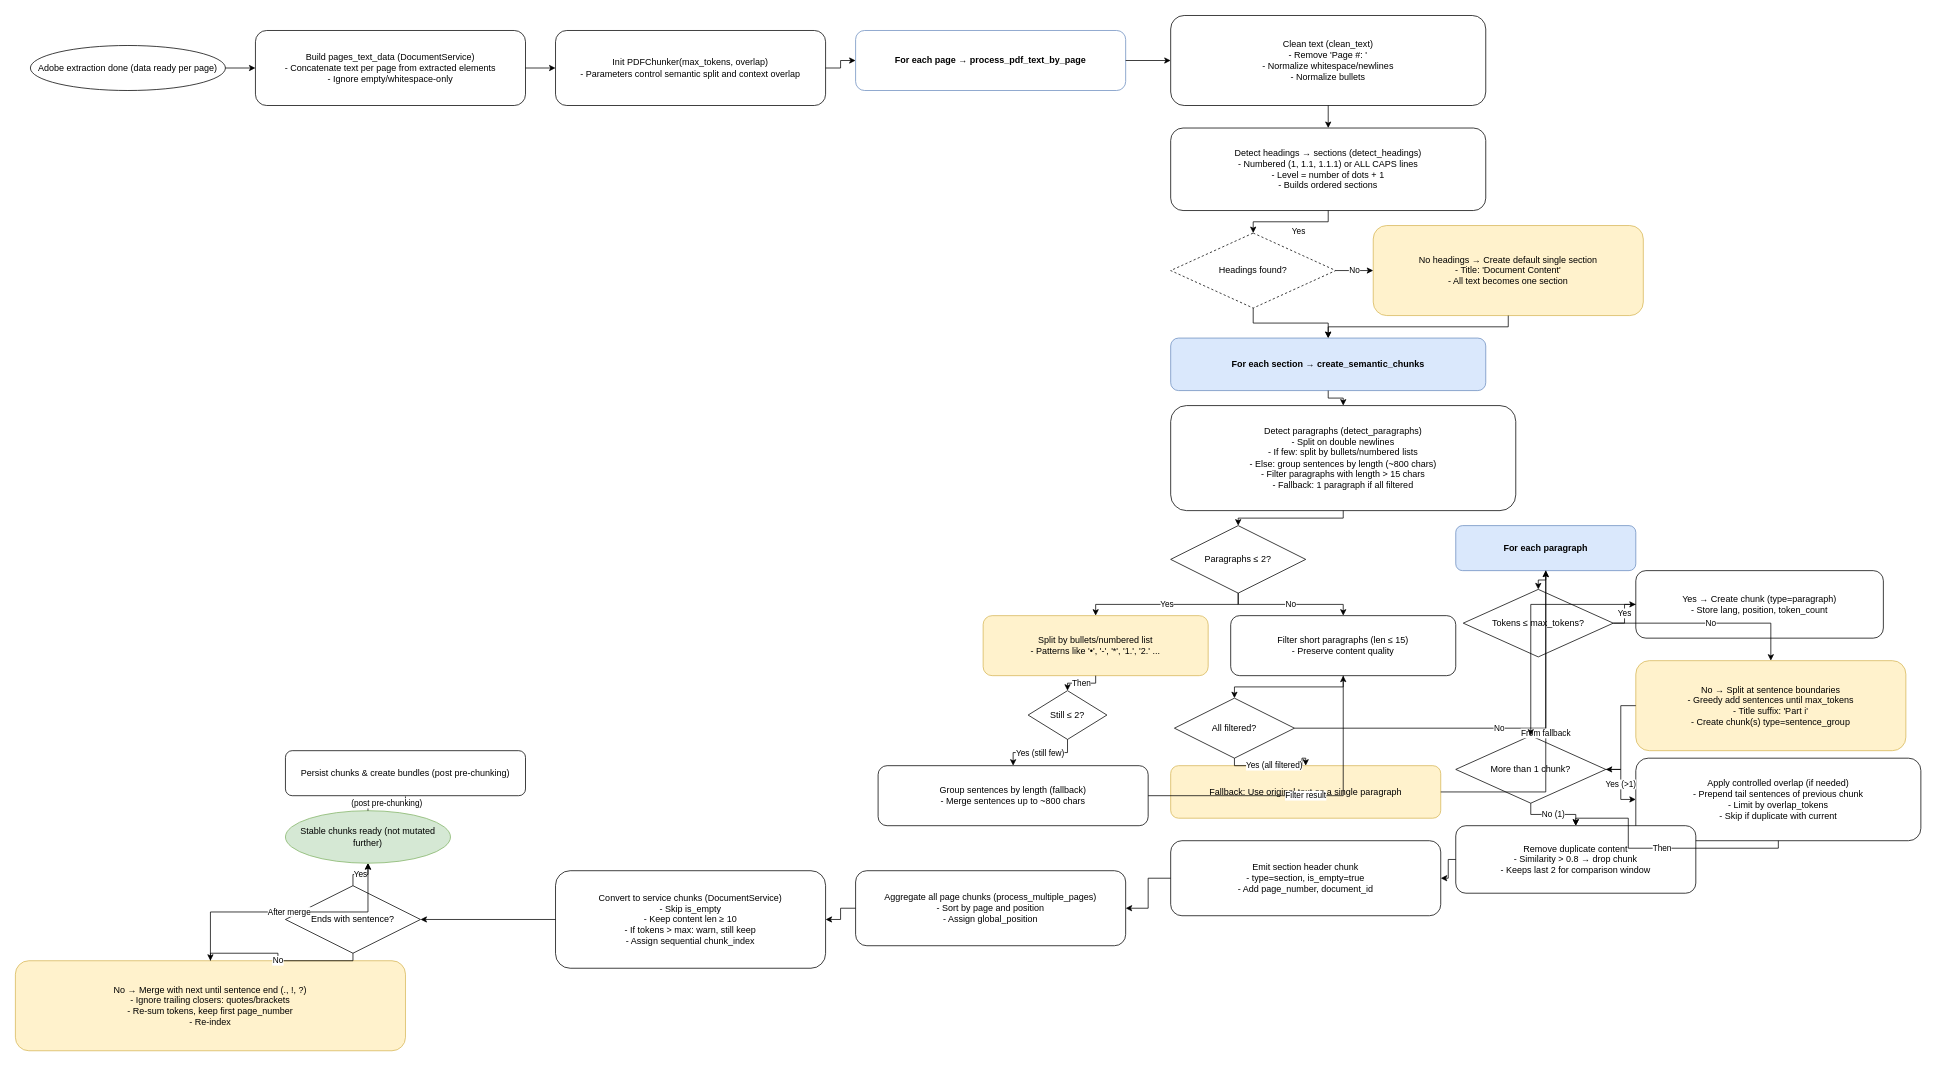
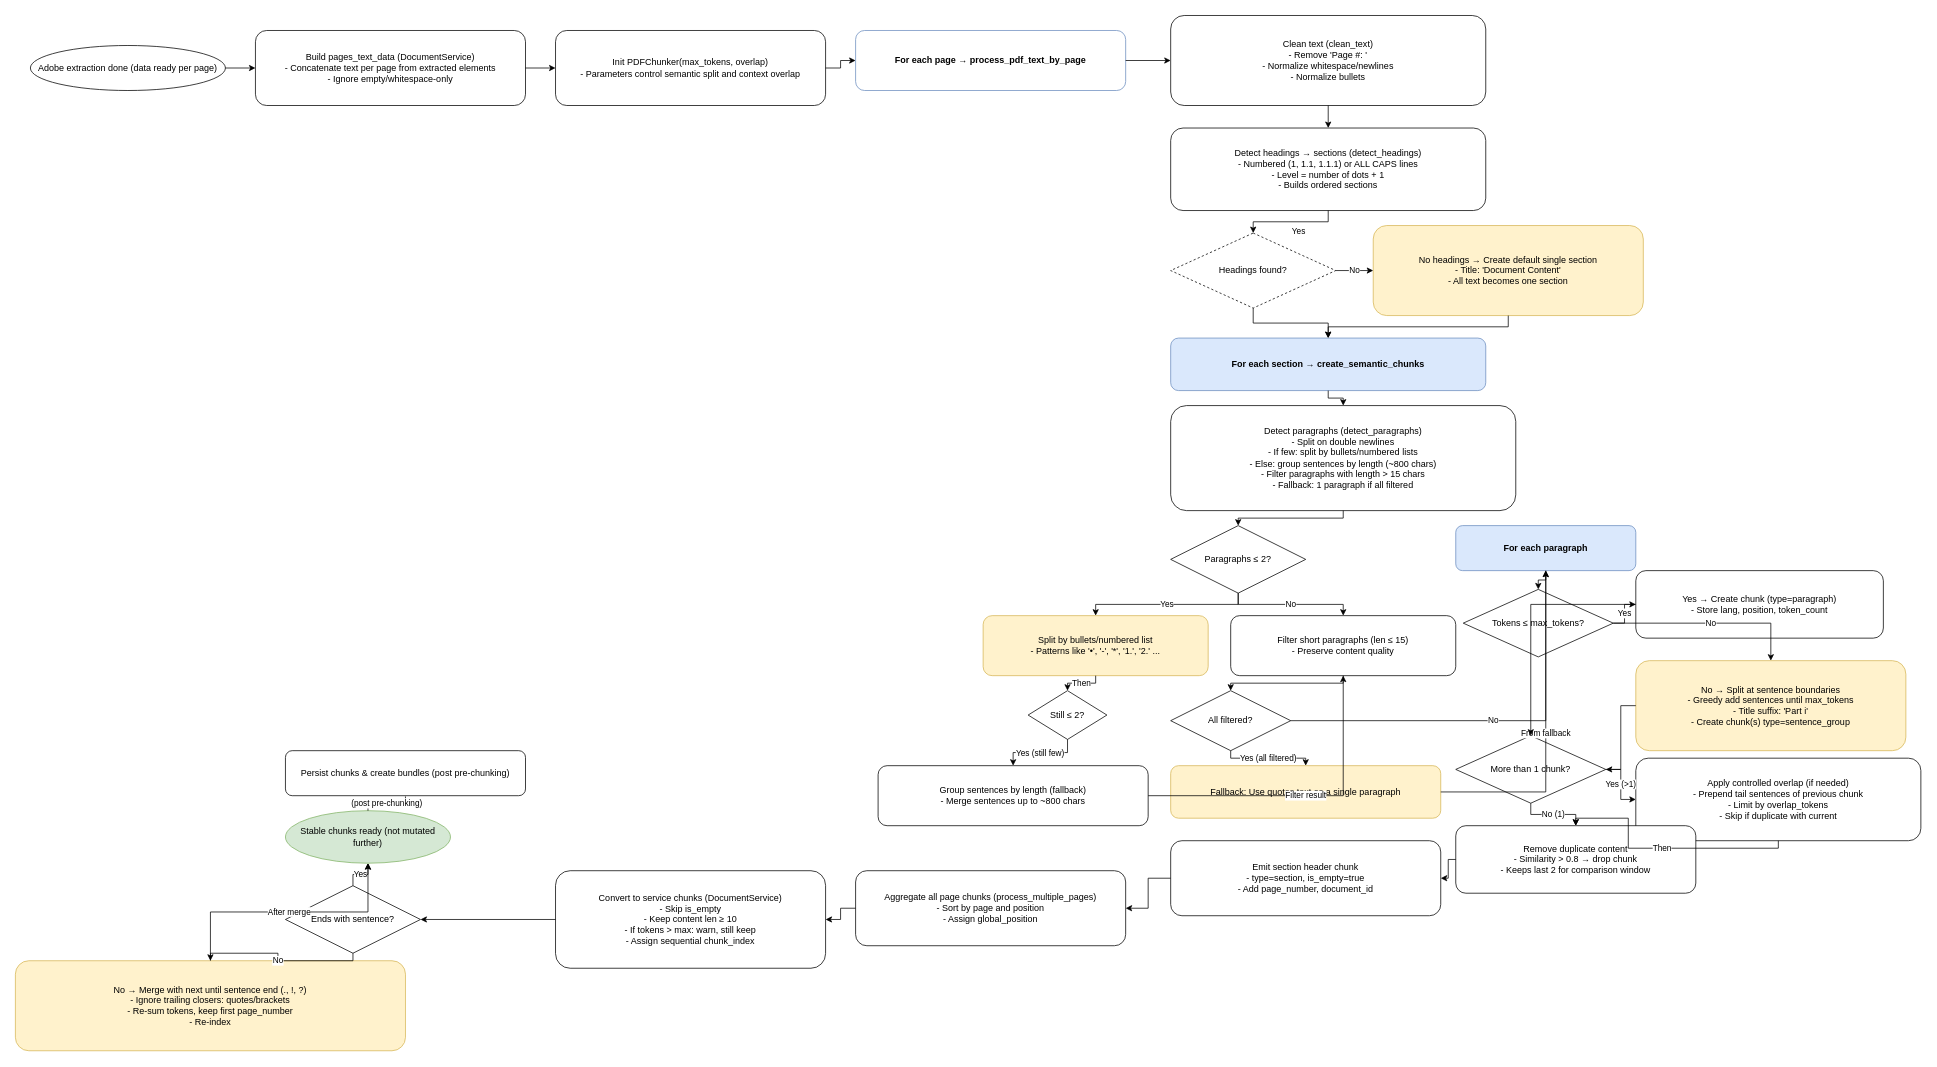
(1234, 728) -> (1230, 720)
(1305, 792) -> (1305, 792)
